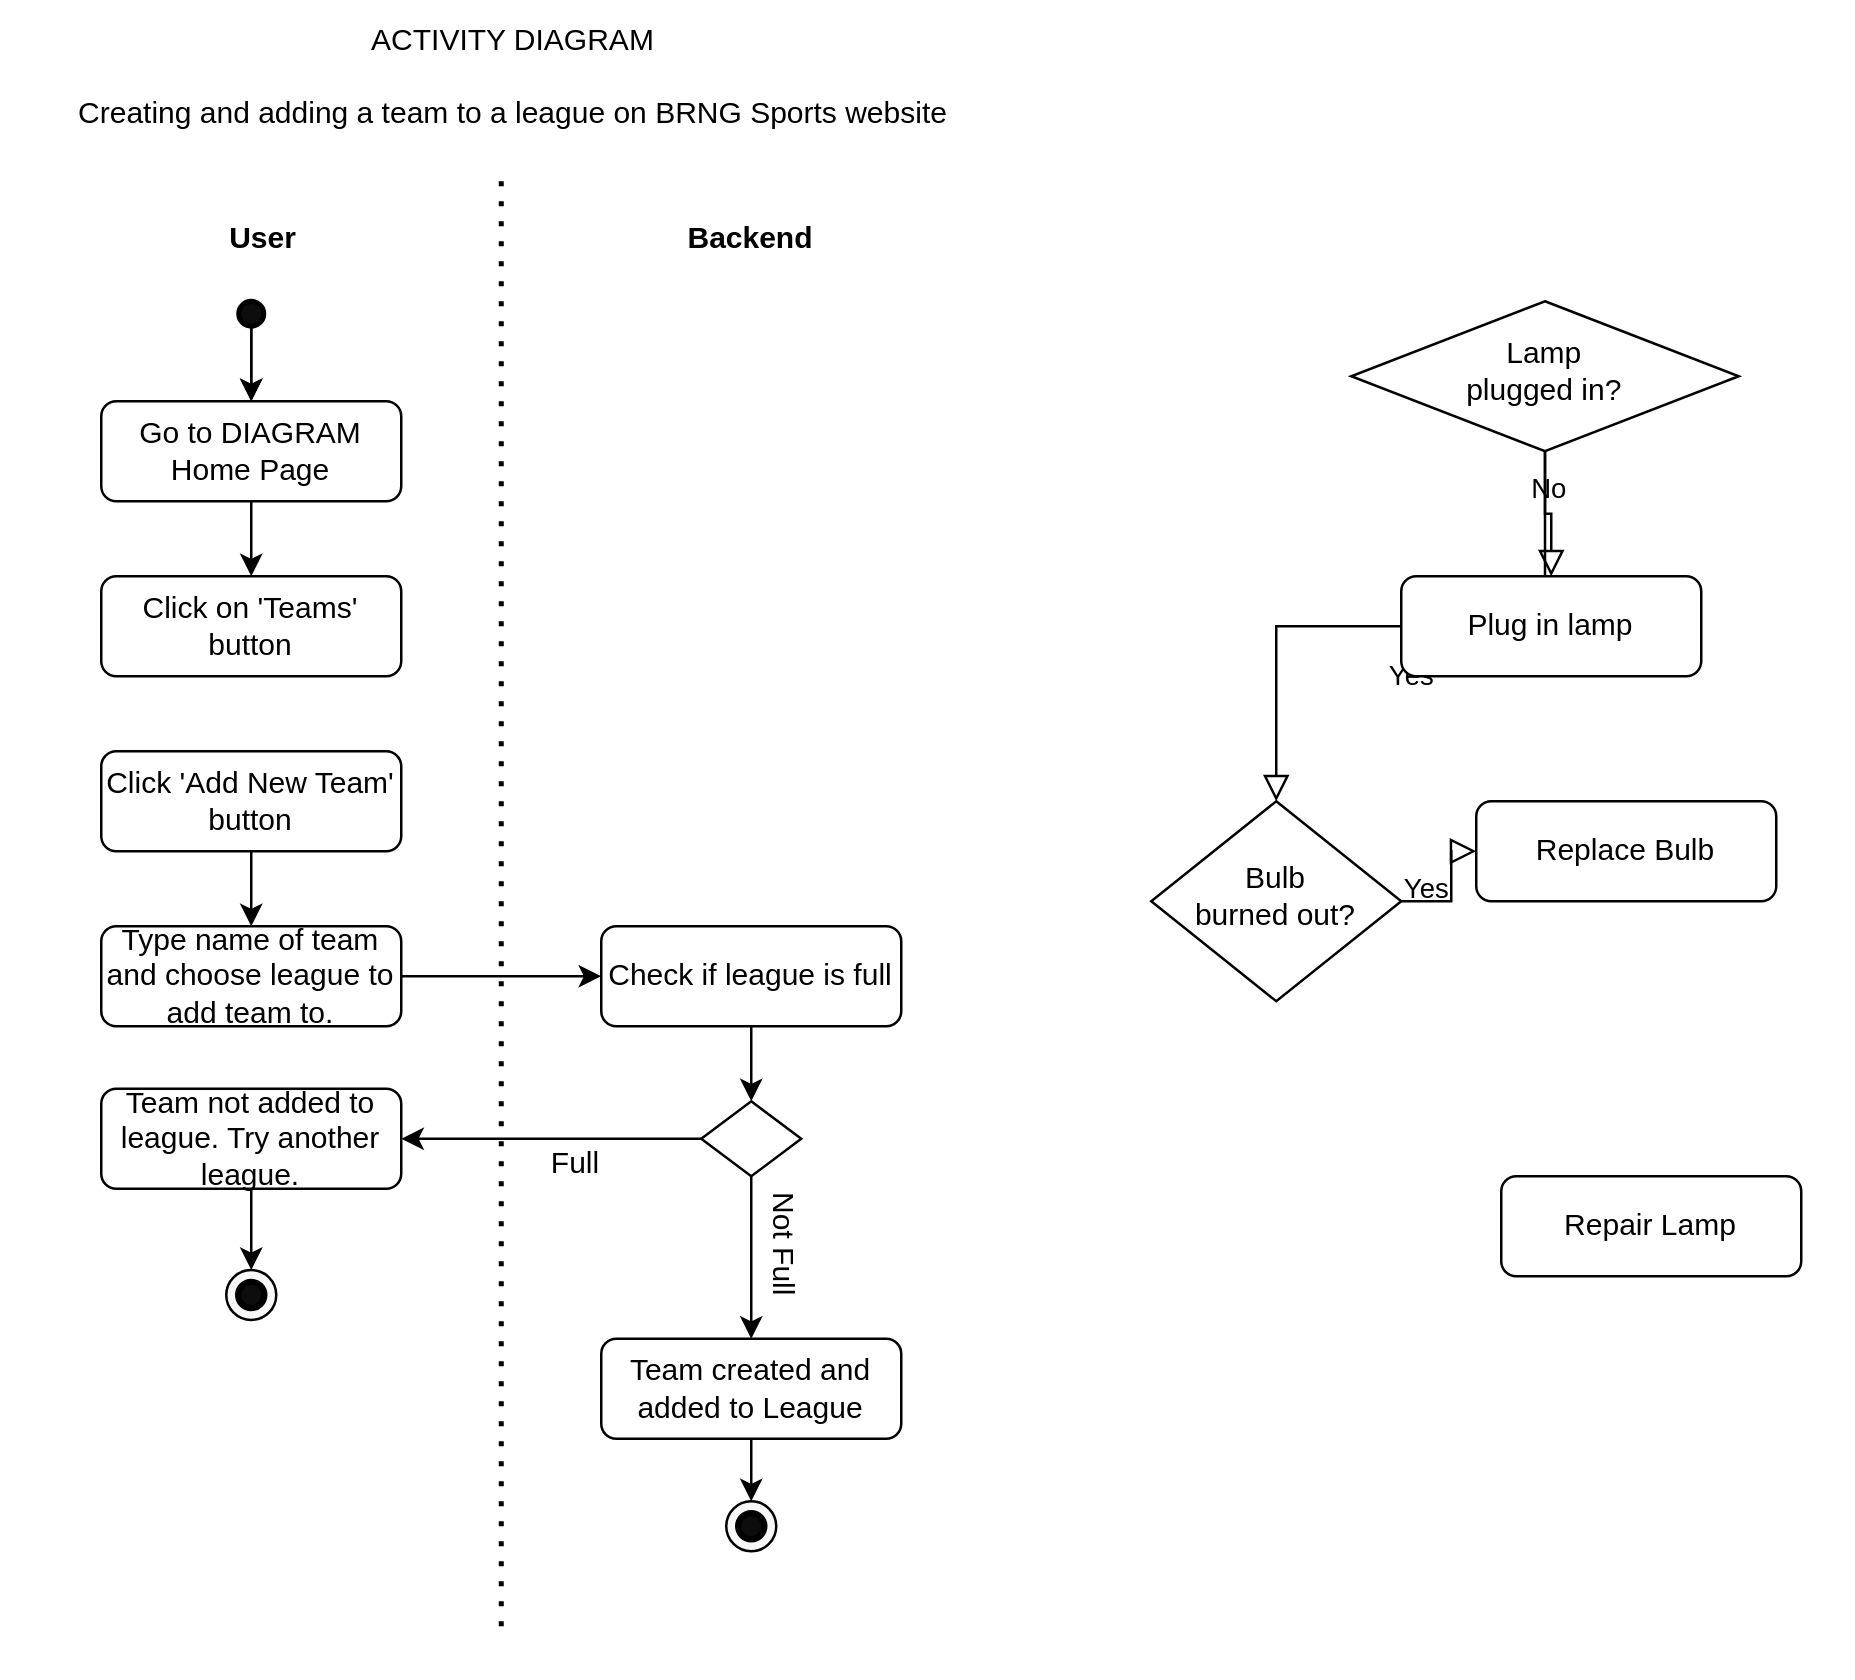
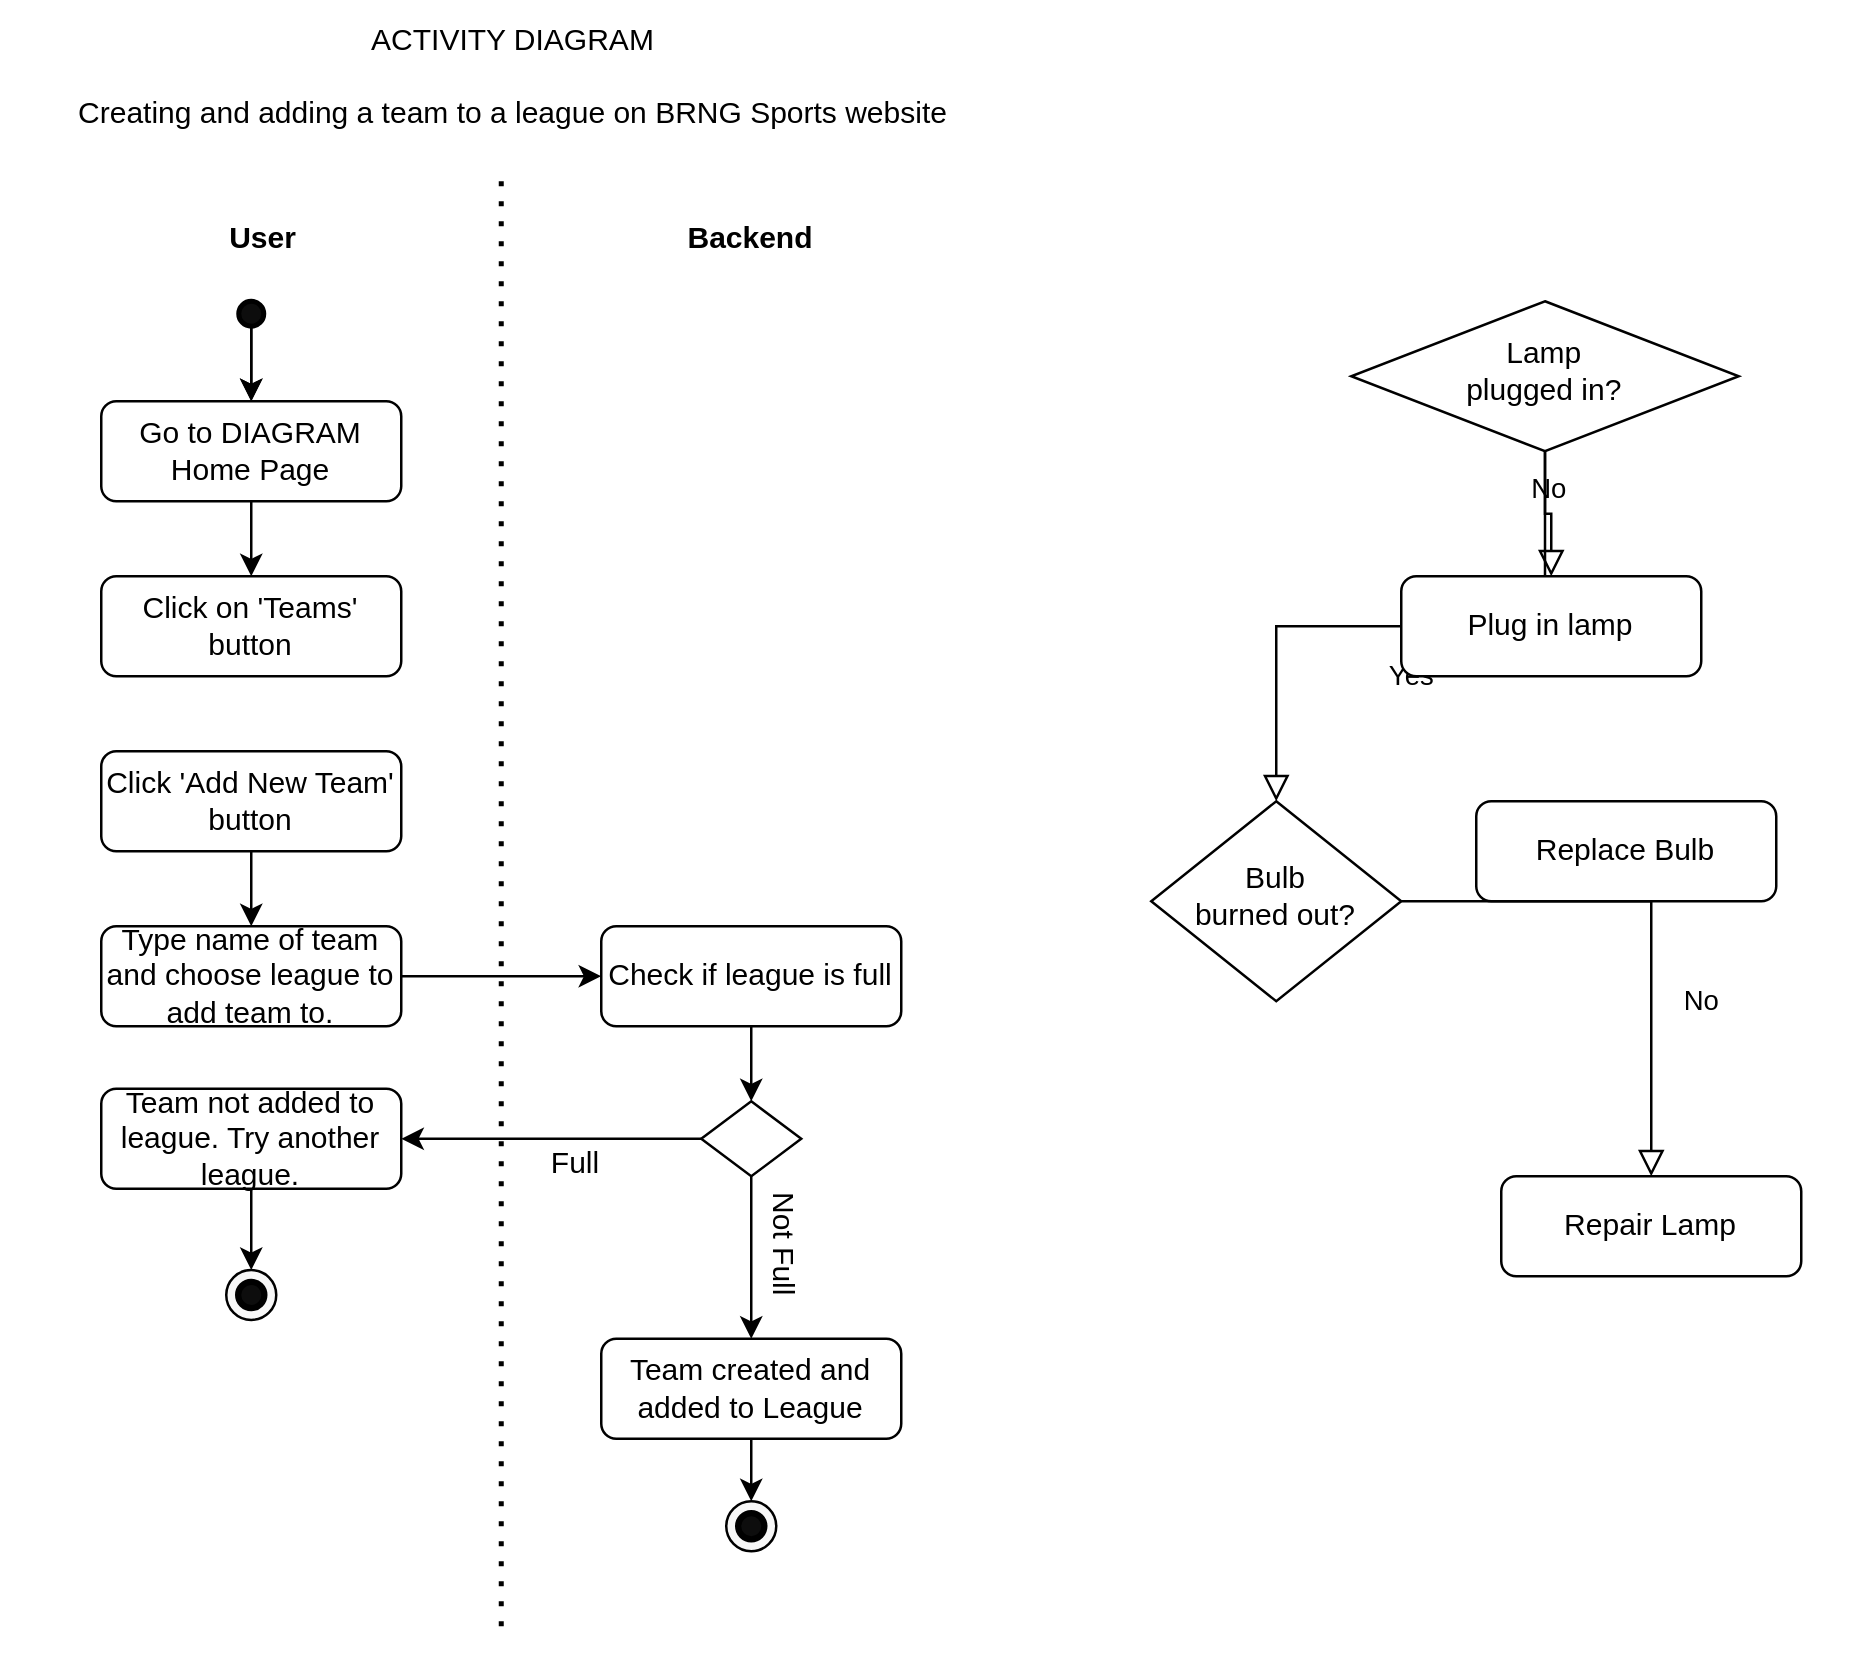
(1451, 874) -> none
none -> (1651, 1025)
